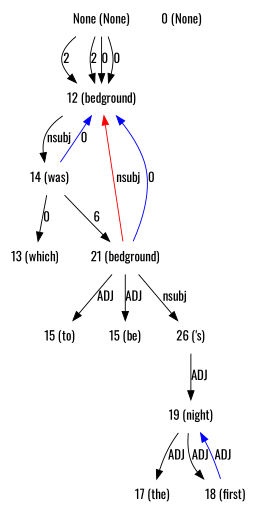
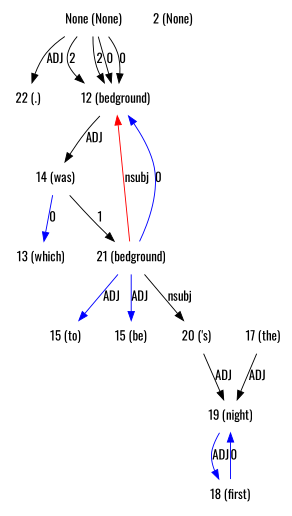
(182, 20) -> (173, 20)
none -> (28, 99)
(59, 139) -> (94, 139)
(73, 143) -> none
(43, 214) -> (49, 214)
(97, 218) -> (100, 218)
(125, 293) -> (131, 293)
(95, 294) -> (101, 294)
(191, 337) -> (197, 337)
(167, 451) -> (249, 373)
(189, 454) -> (212, 451)
(223, 456) -> (234, 456)
